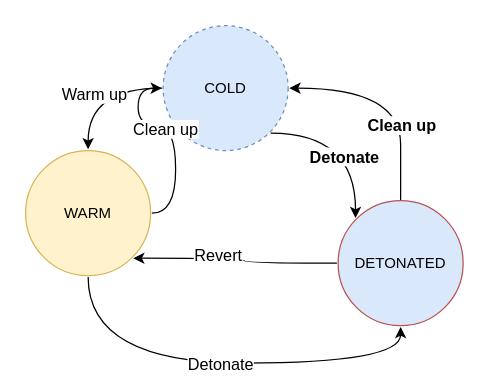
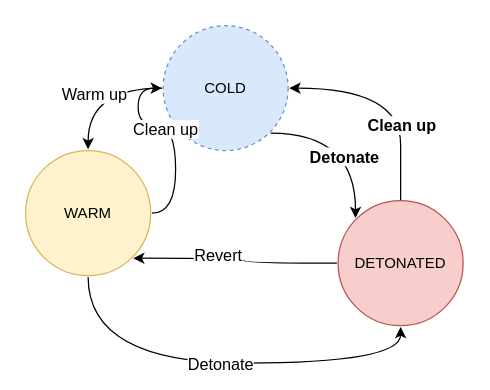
(401, 263) -> (401, 263)
